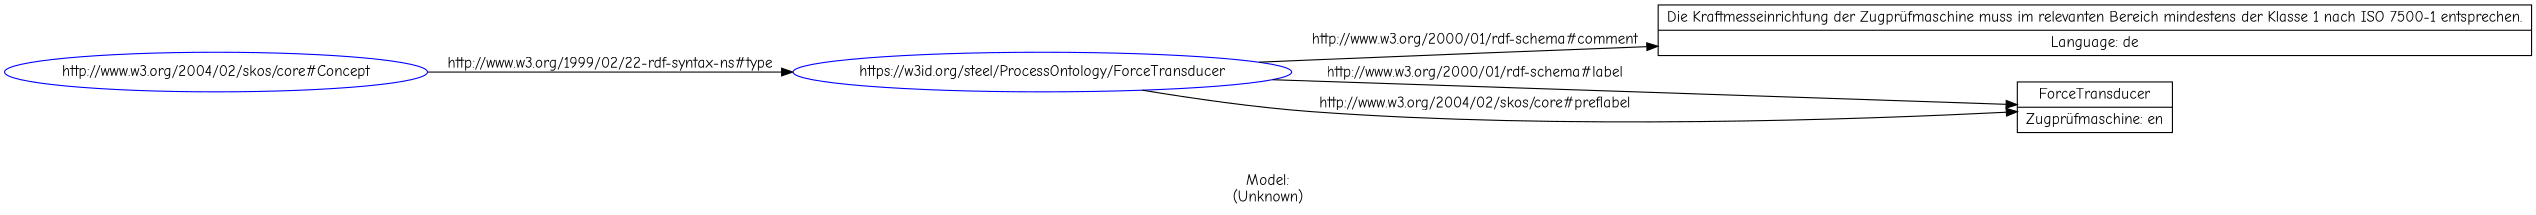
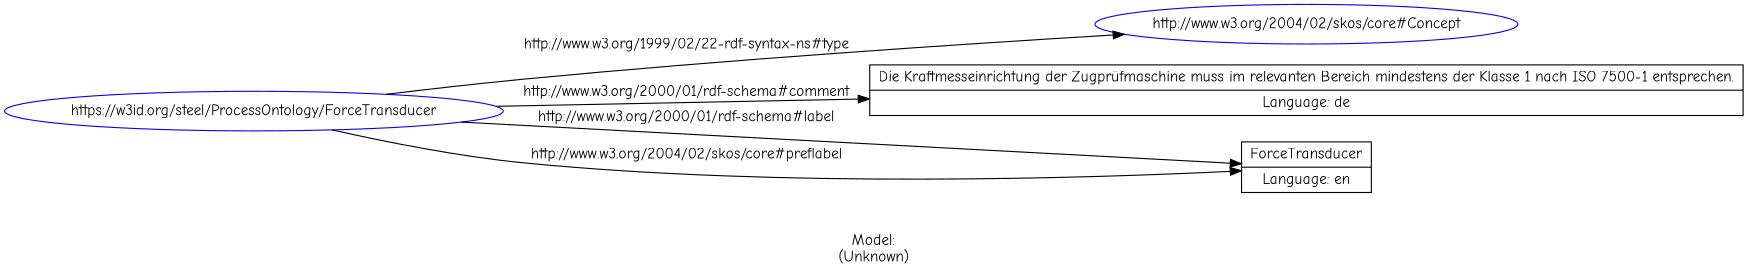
(605, 72) -> (749, 60)
(2095, 119) -> (1306, 179)
